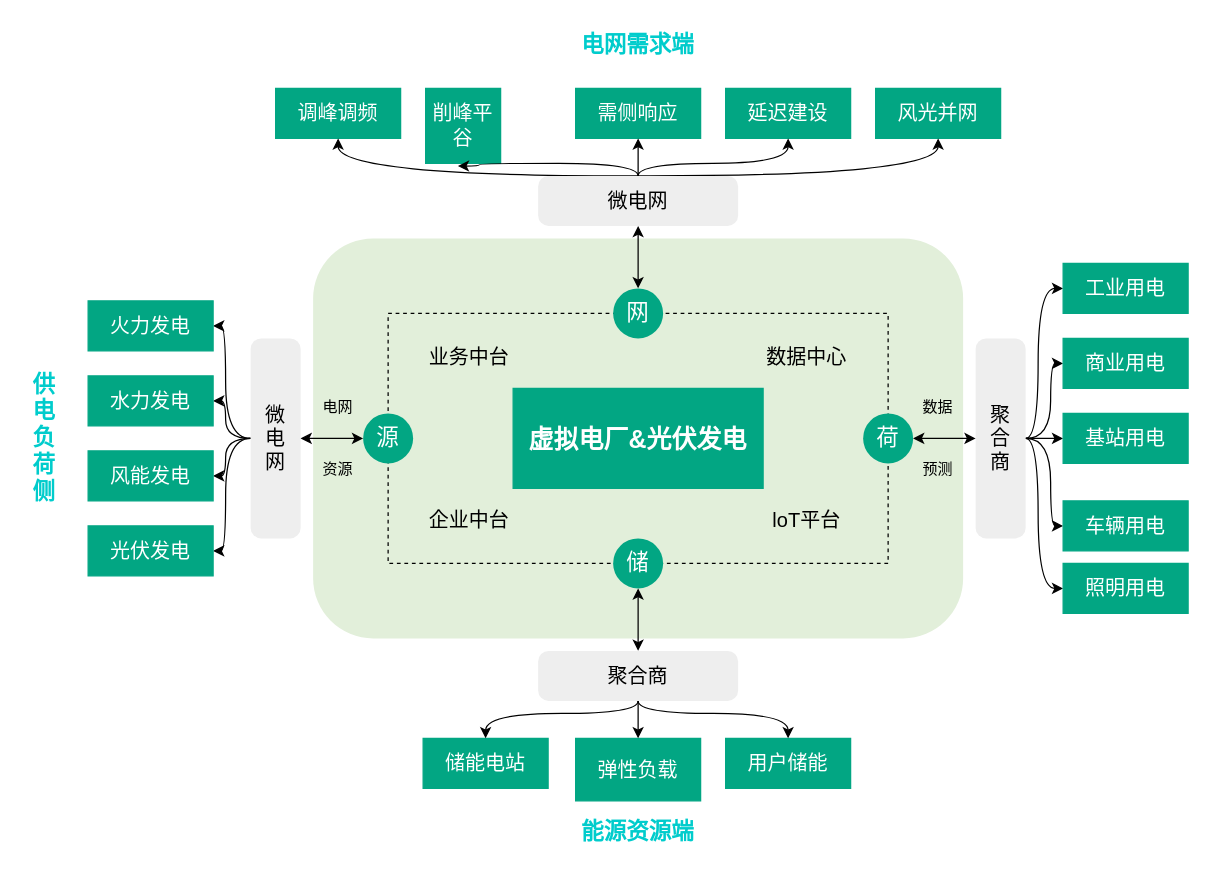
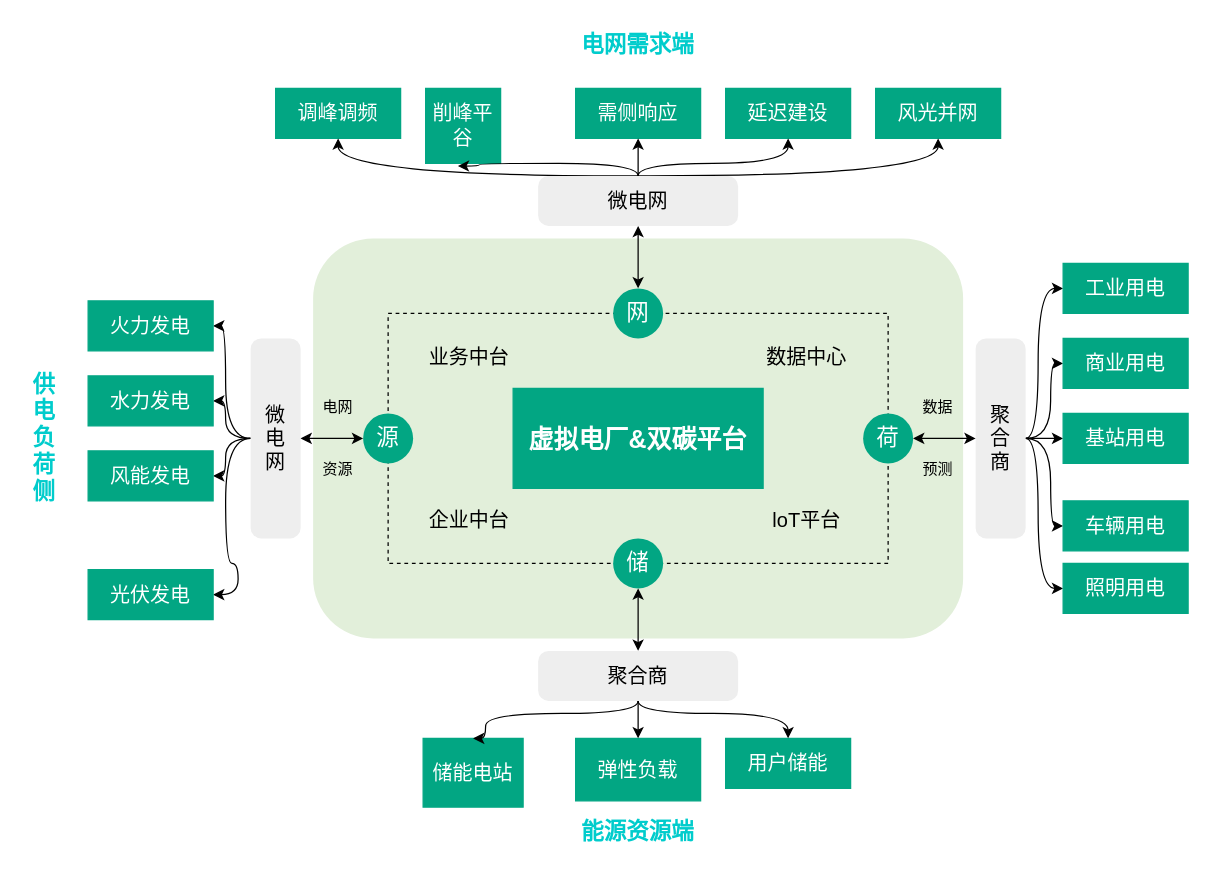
(638, 438) -> (638, 438)
(151, 551) -> (151, 594)
(486, 763) -> (473, 773)
